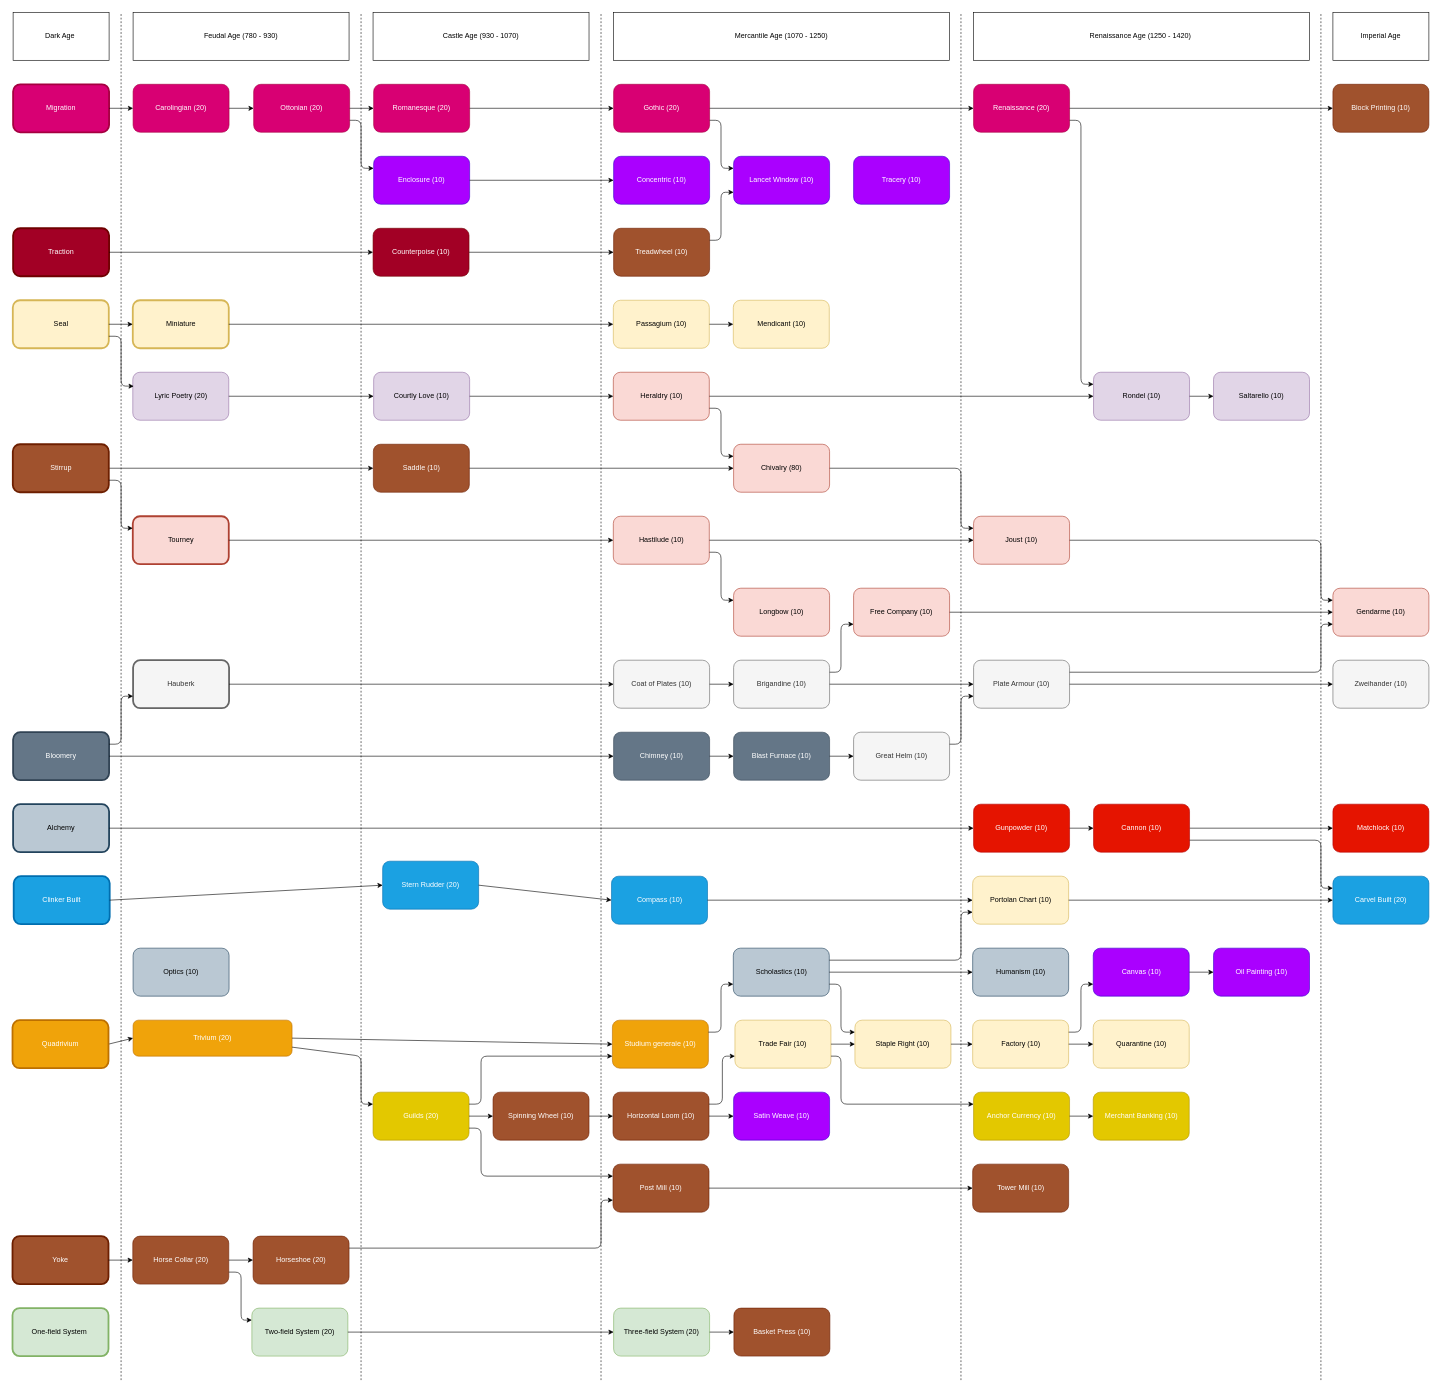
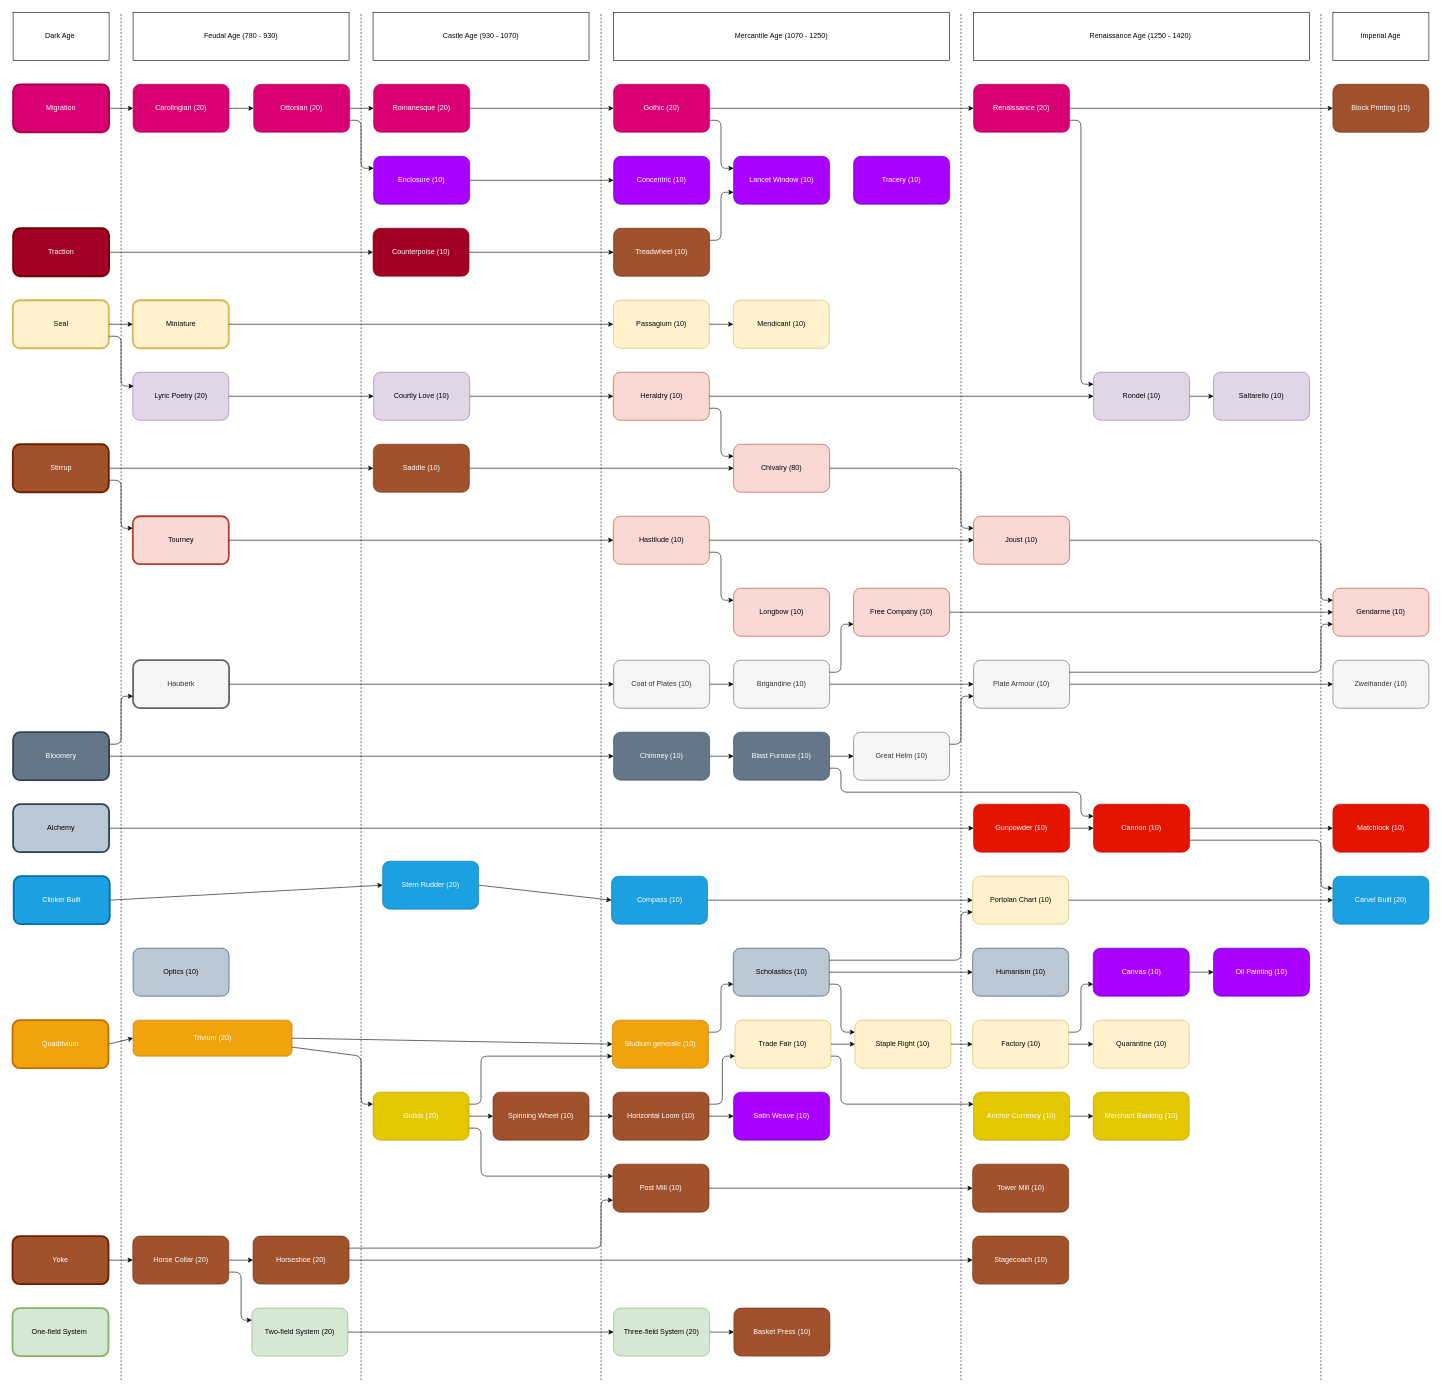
none -> (1082, 815)
none -> (967, 1260)
none -> (1021, 1260)
